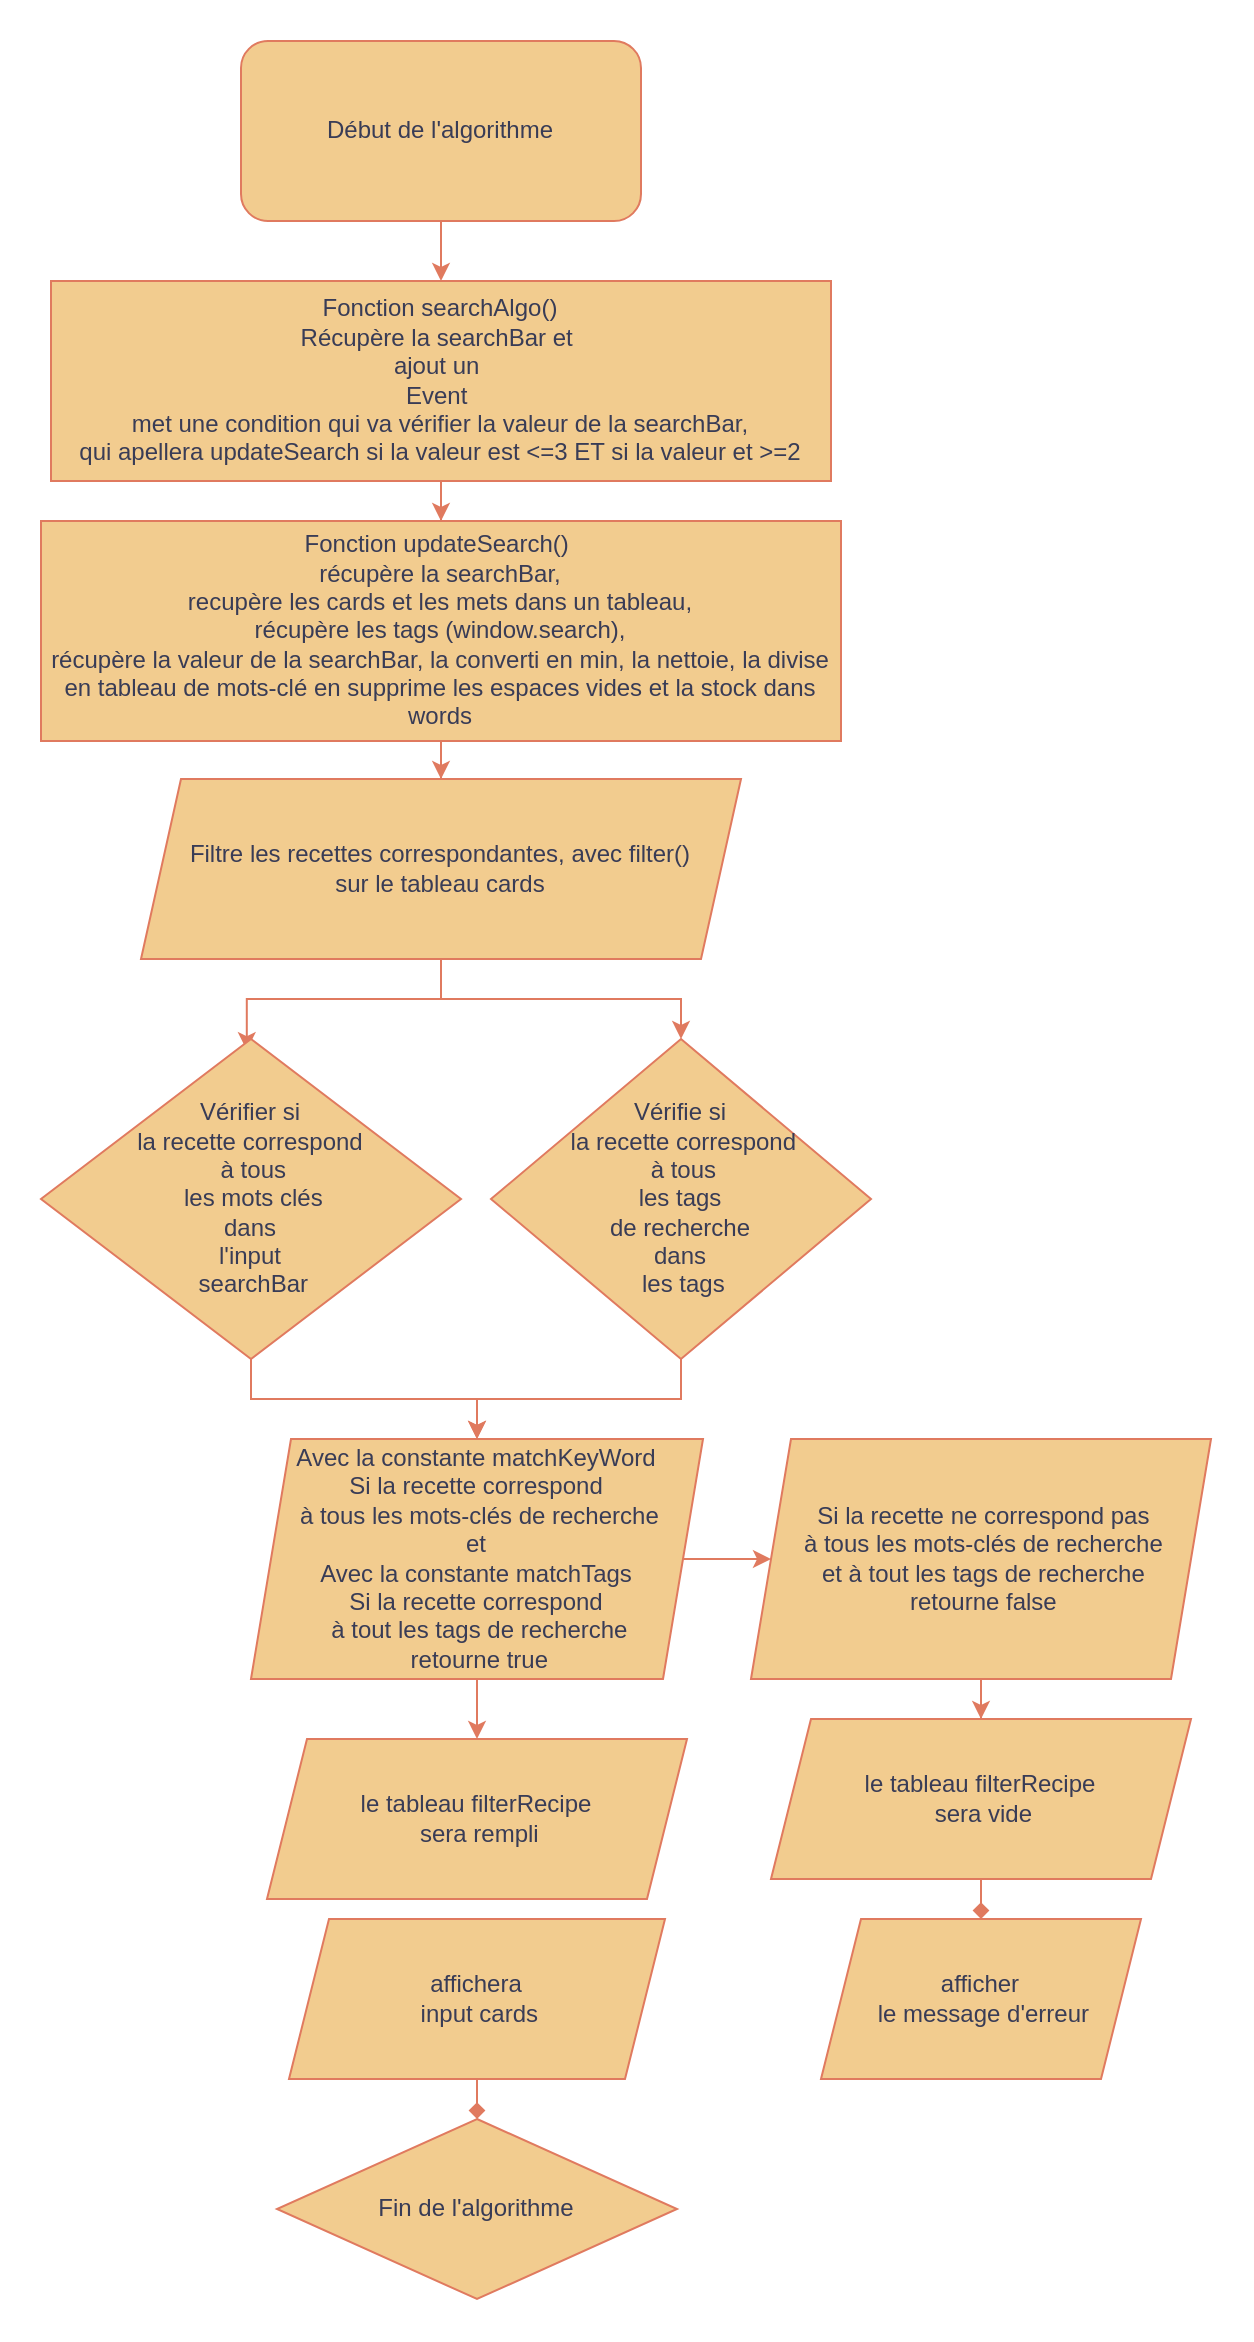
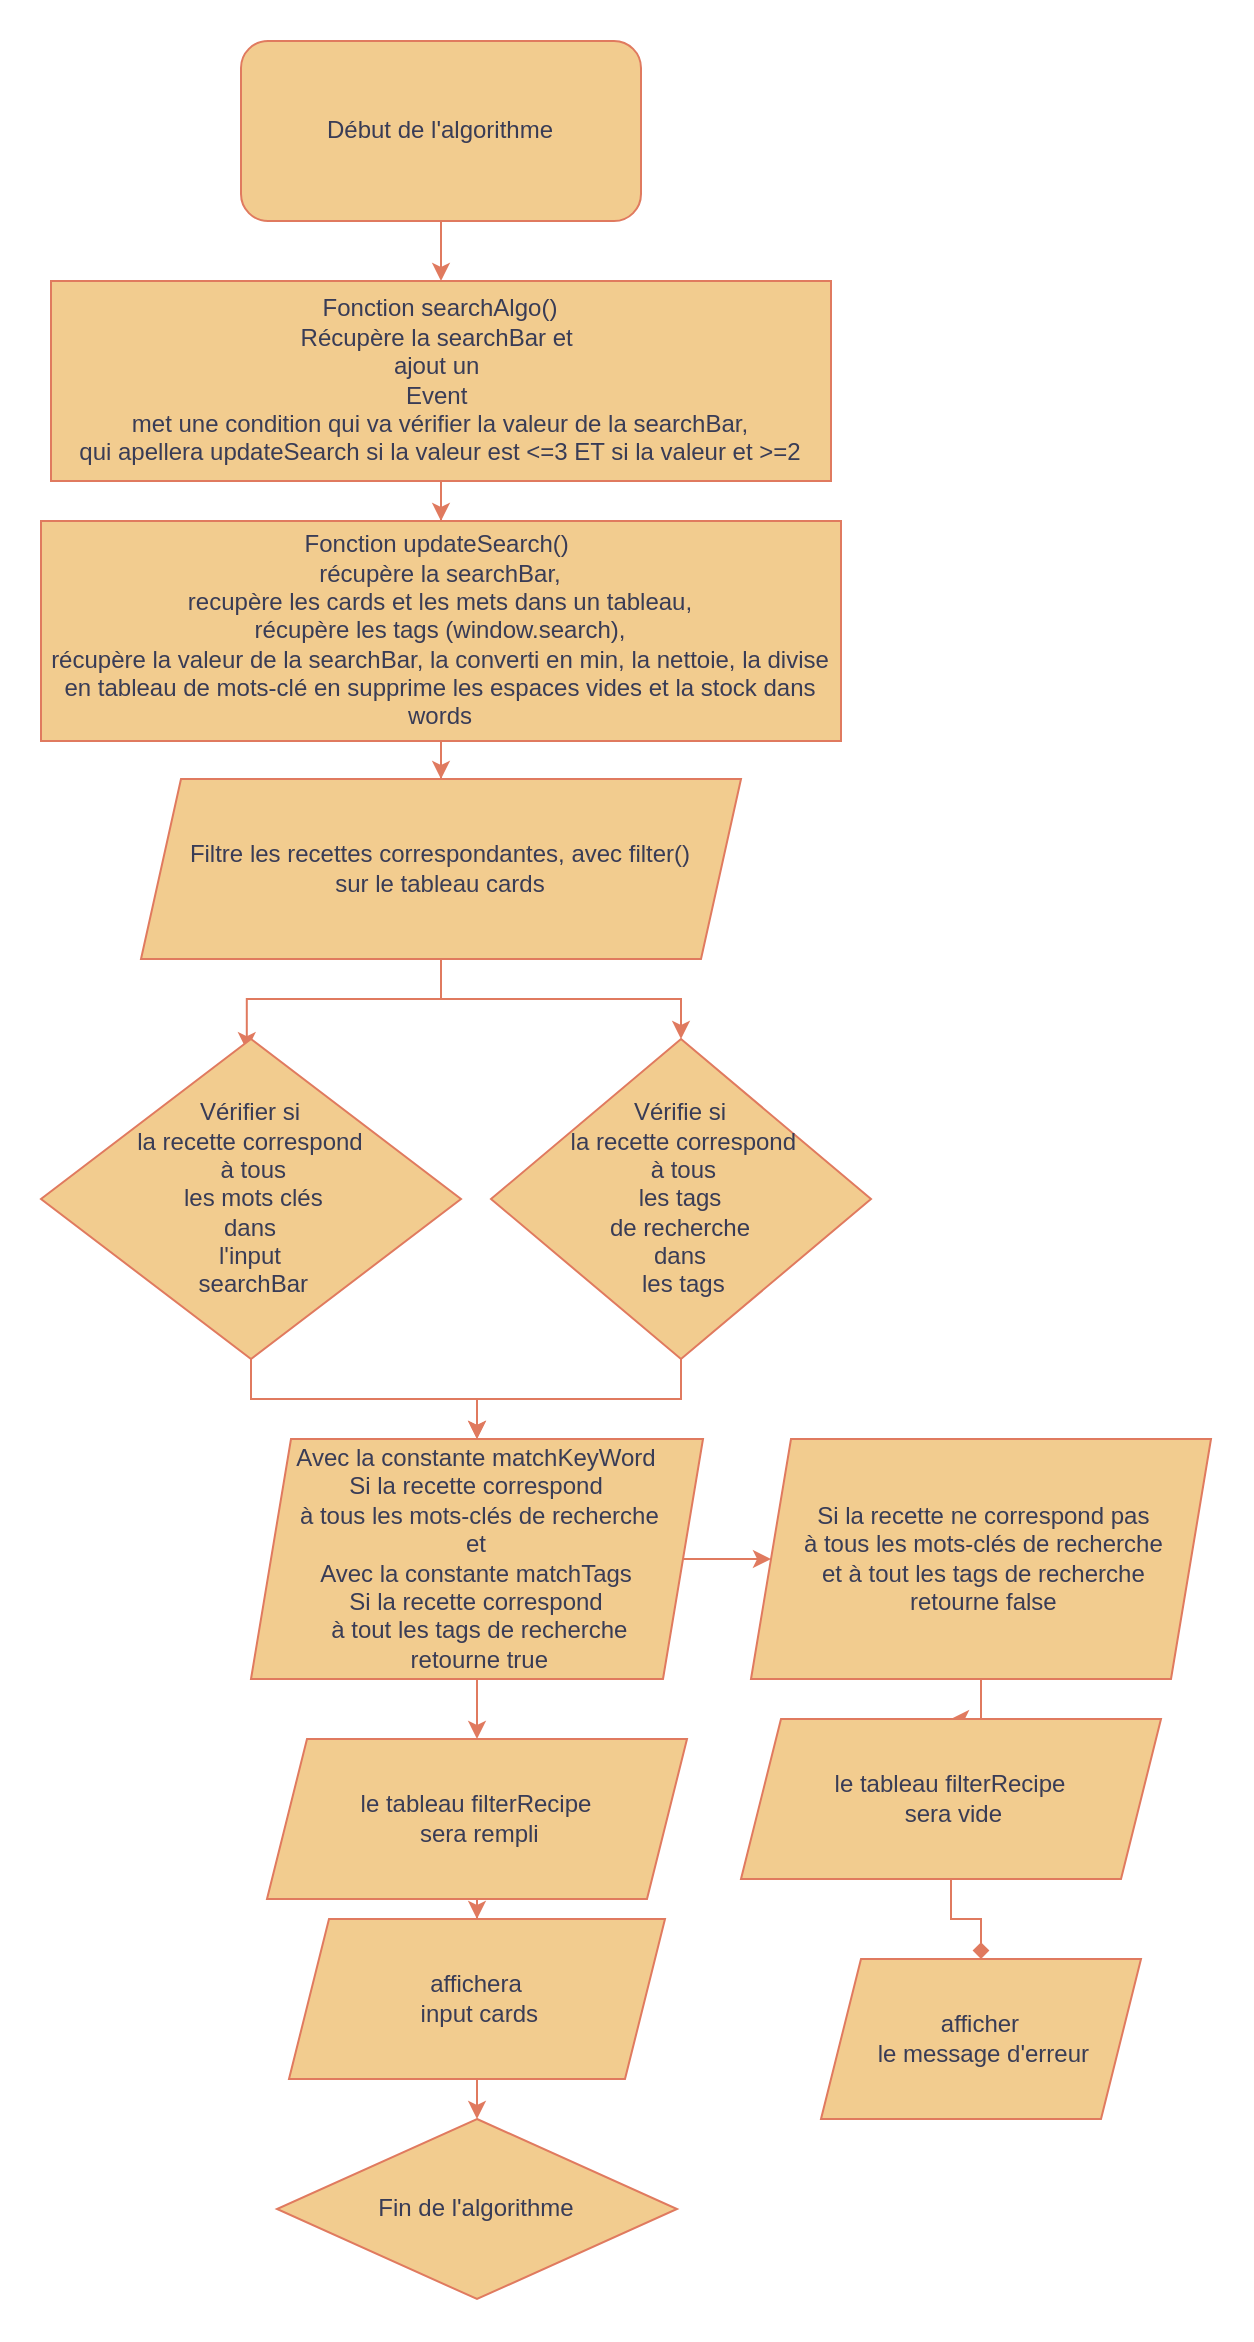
(981, 1799) -> (951, 1799)
none -> (477, 1909)
(981, 1999) -> (981, 2039)
(477, 2103) -> (477, 2104)
